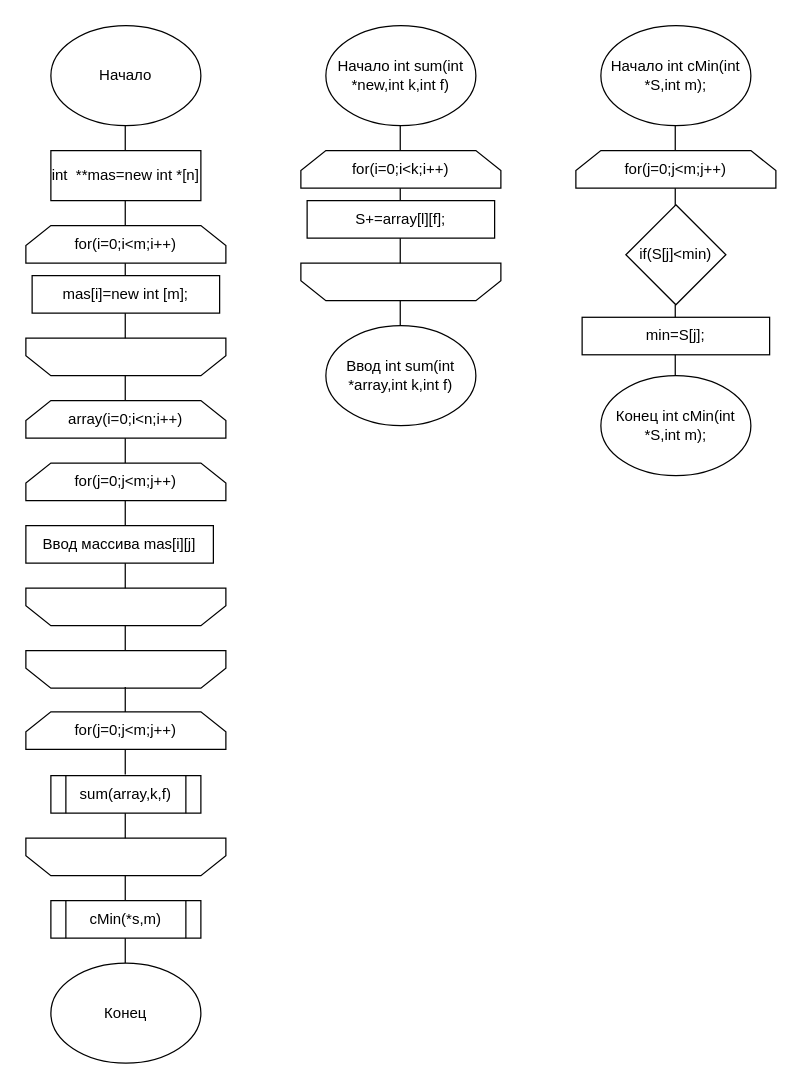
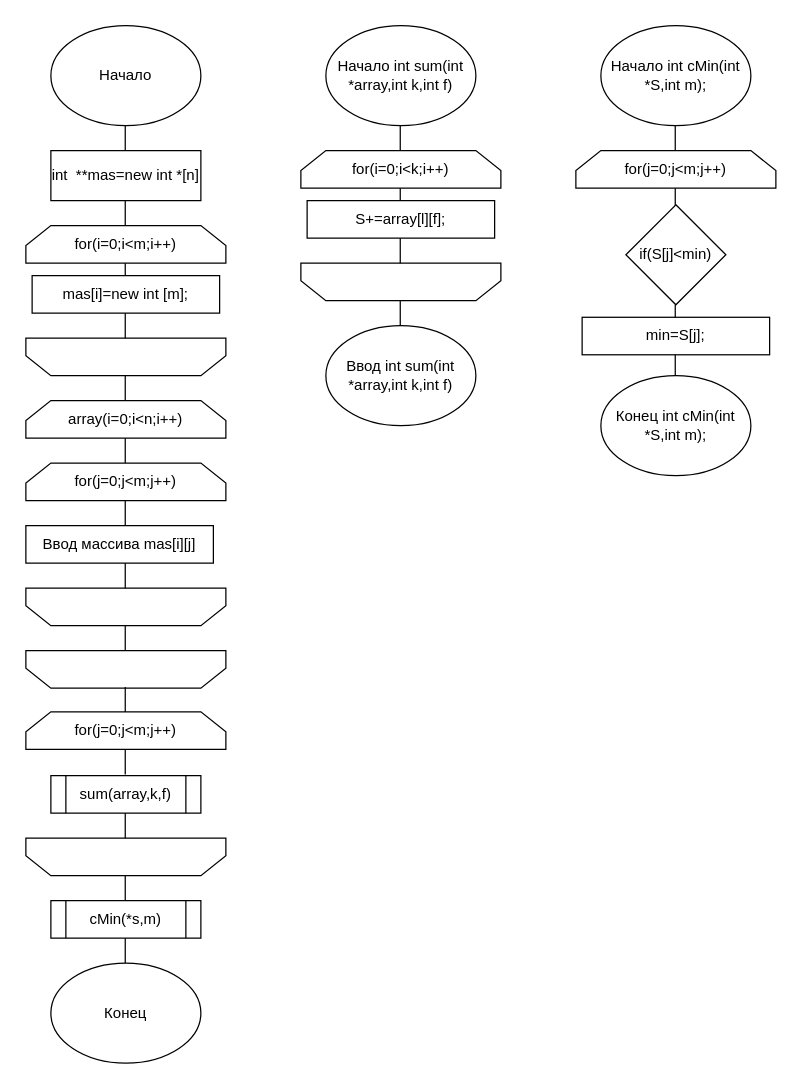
(401, 76) -> (401, 76)
